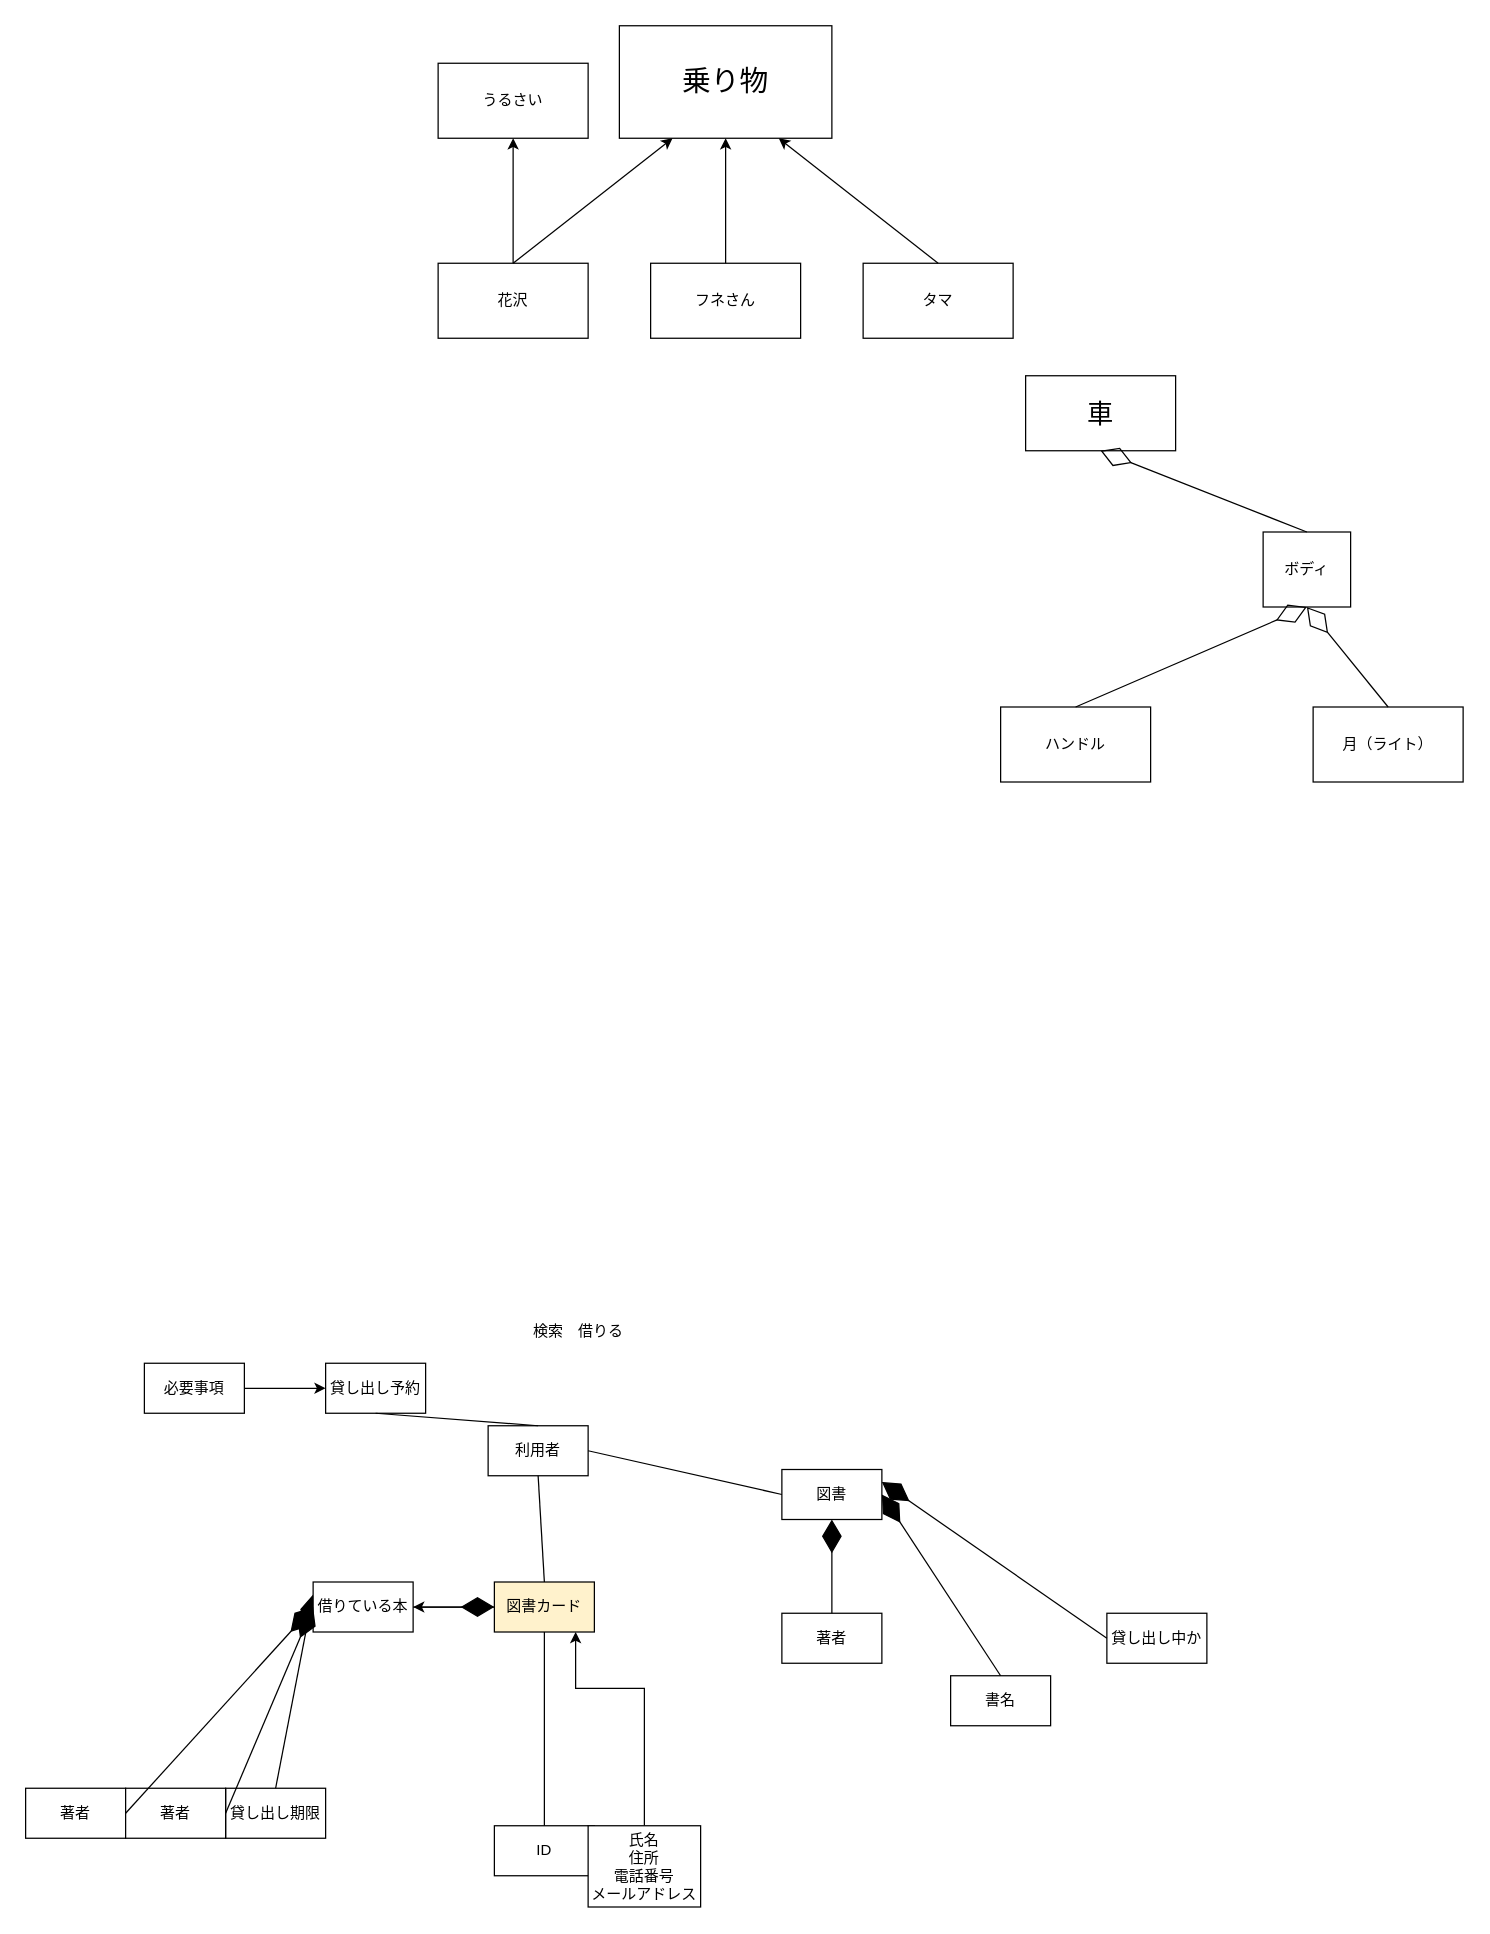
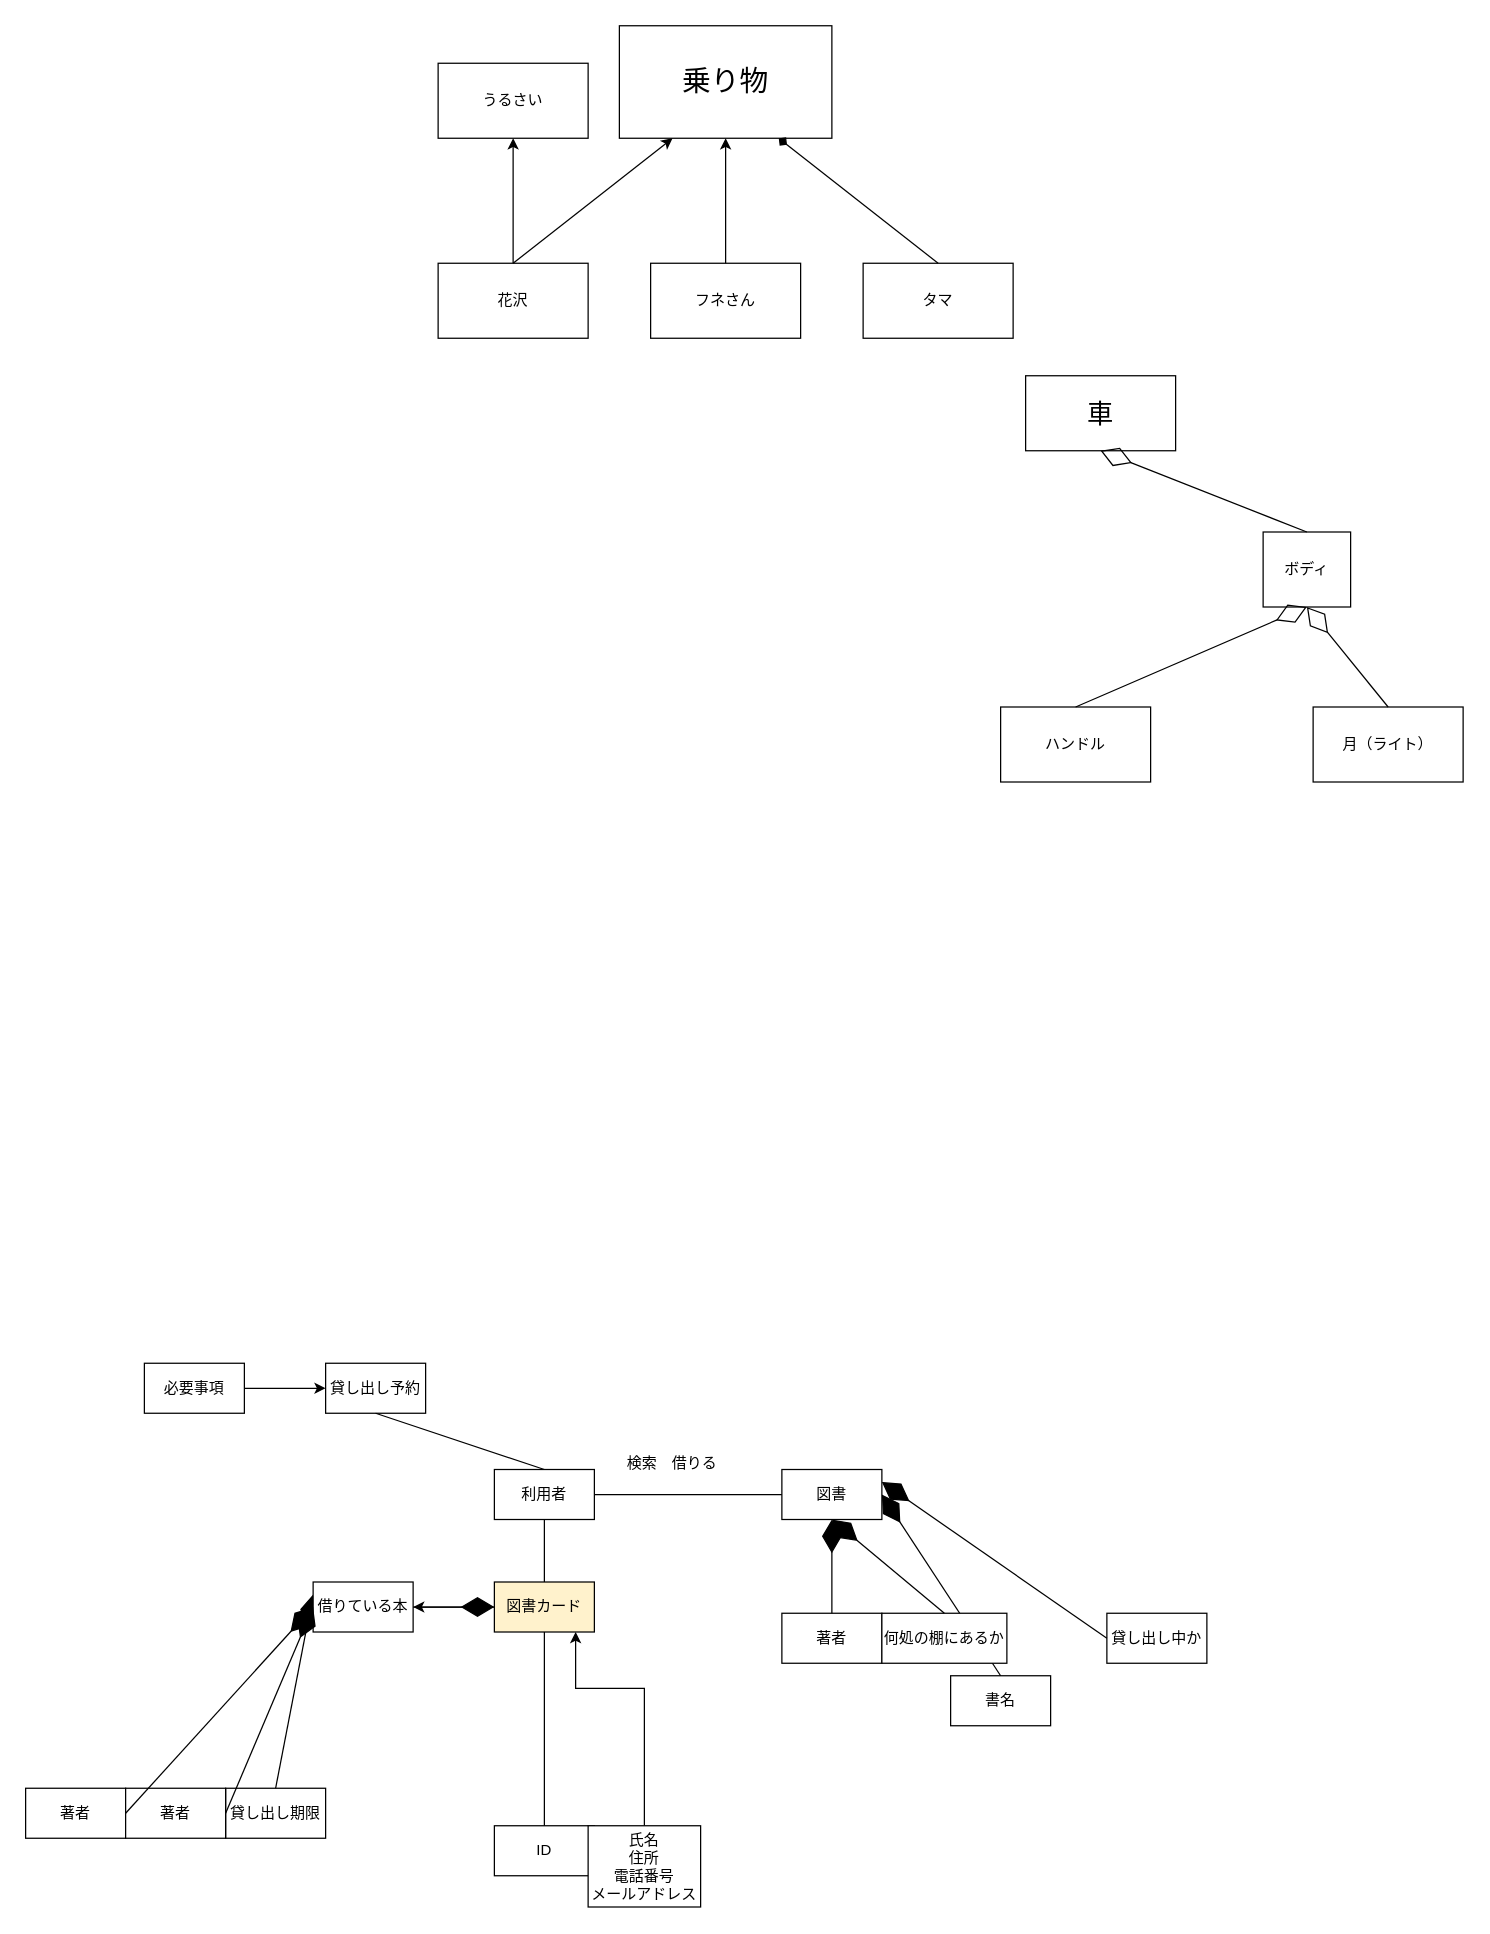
(786, 144) -> (786, 144)
(579, 1332) -> (673, 1463)
(538, 1451) -> (544, 1494)
none -> (901, 1577)
none -> (944, 1638)
